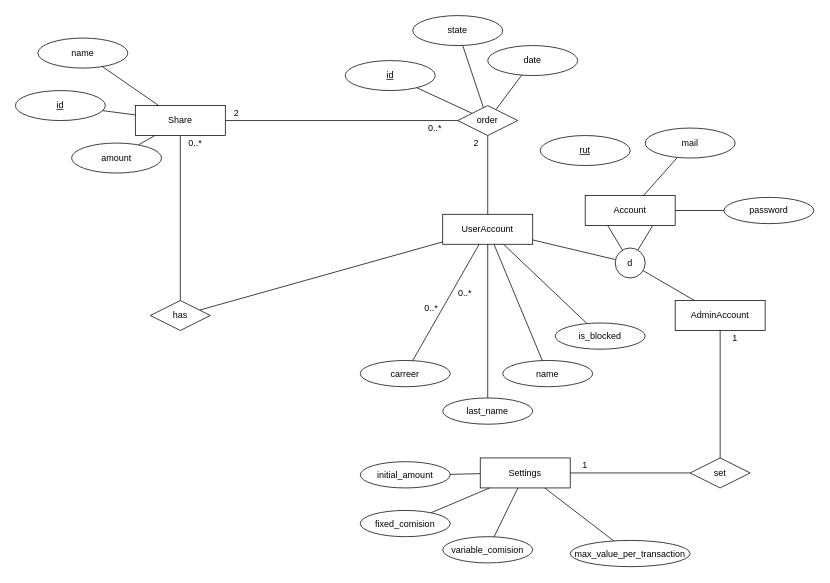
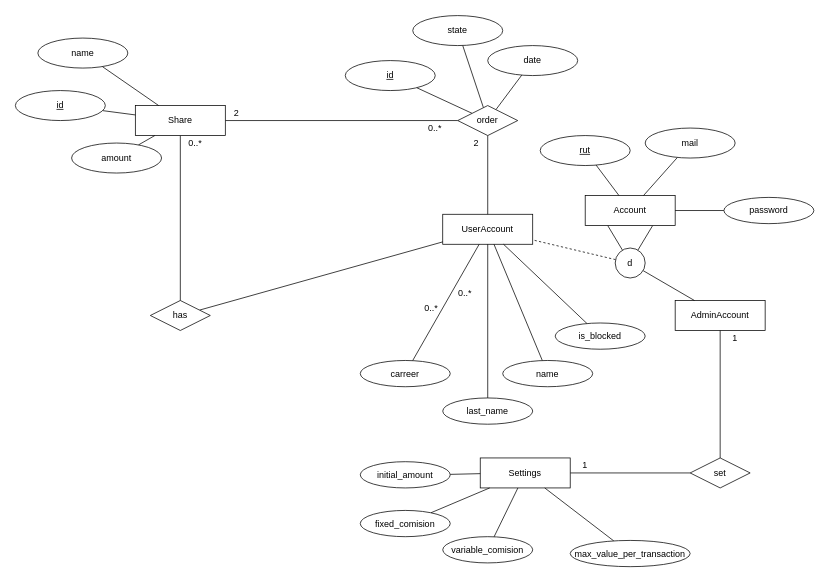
none -> (608, 180)
(574, 250) -> (574, 250)
